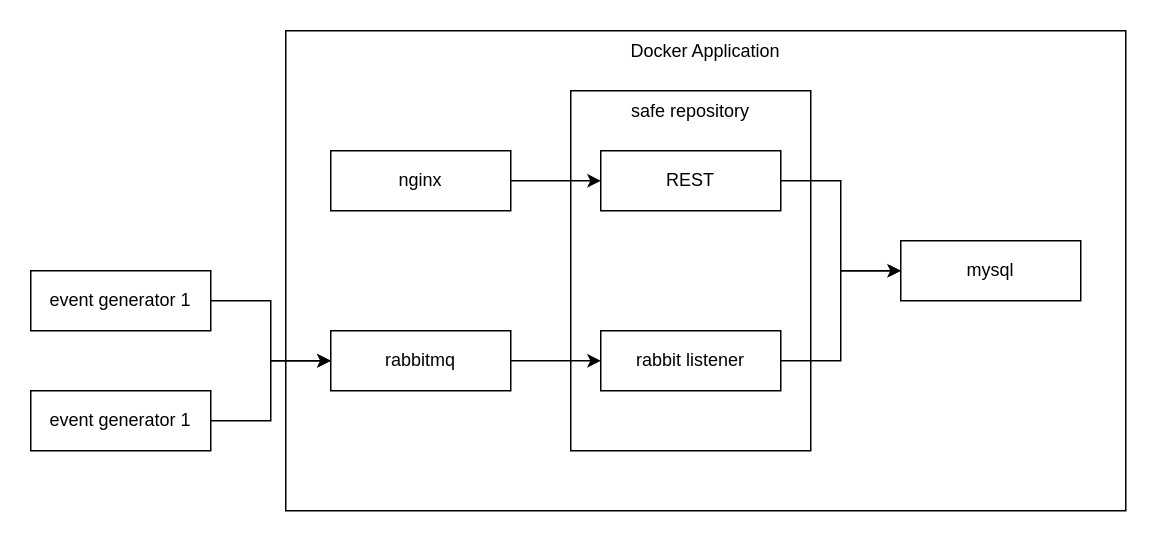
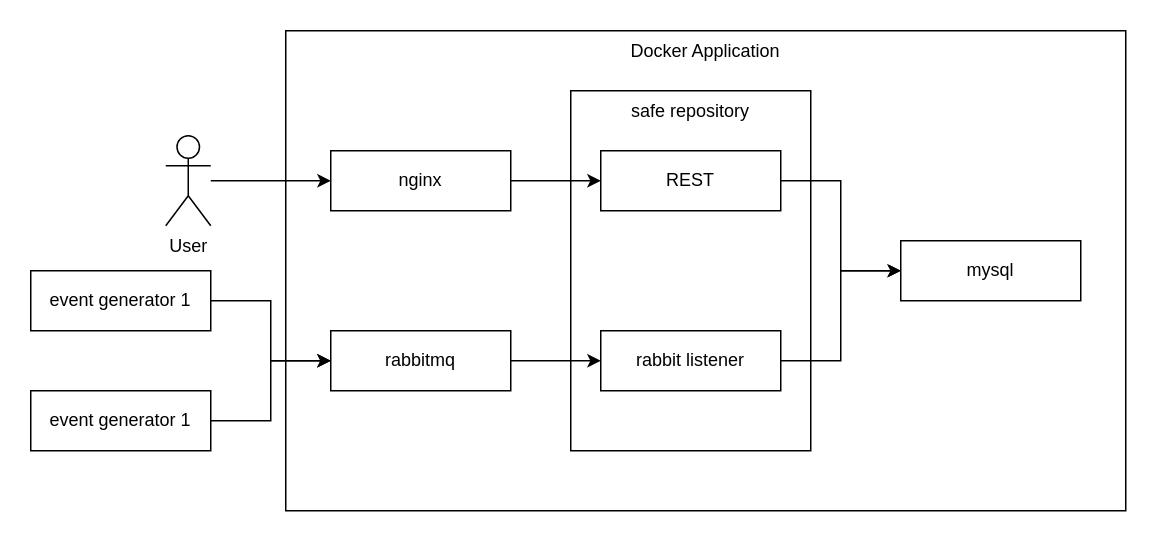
none -> (188, 181)
none -> (266, 181)
